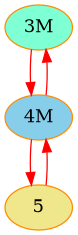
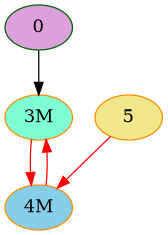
none -> (39, 28)
(30, 156) -> none
